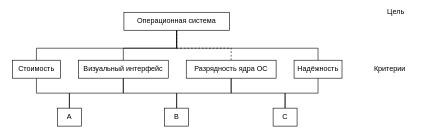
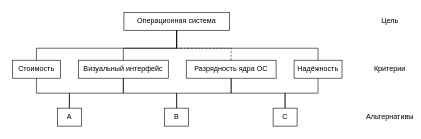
(396, 12) -> (390, 21)
none -> (390, 117)
